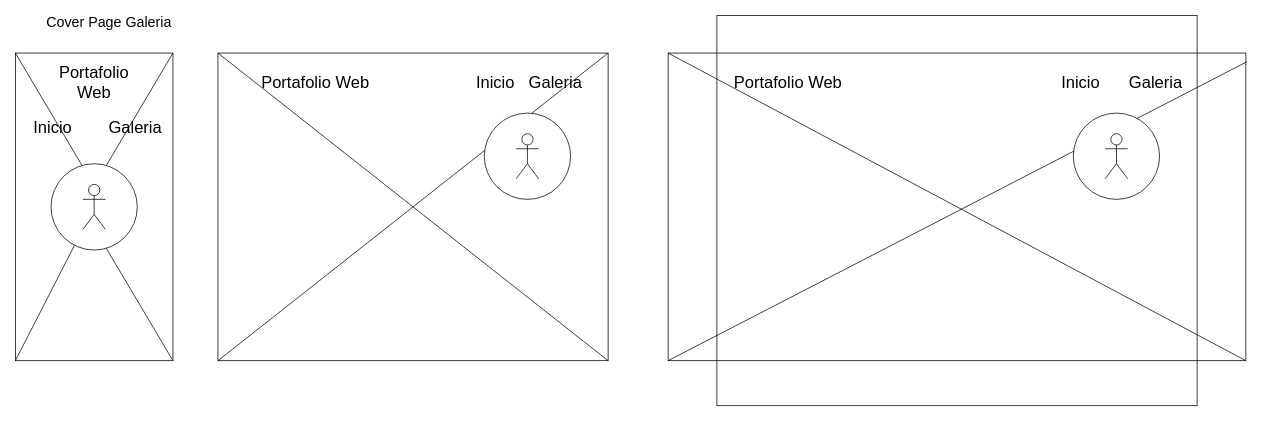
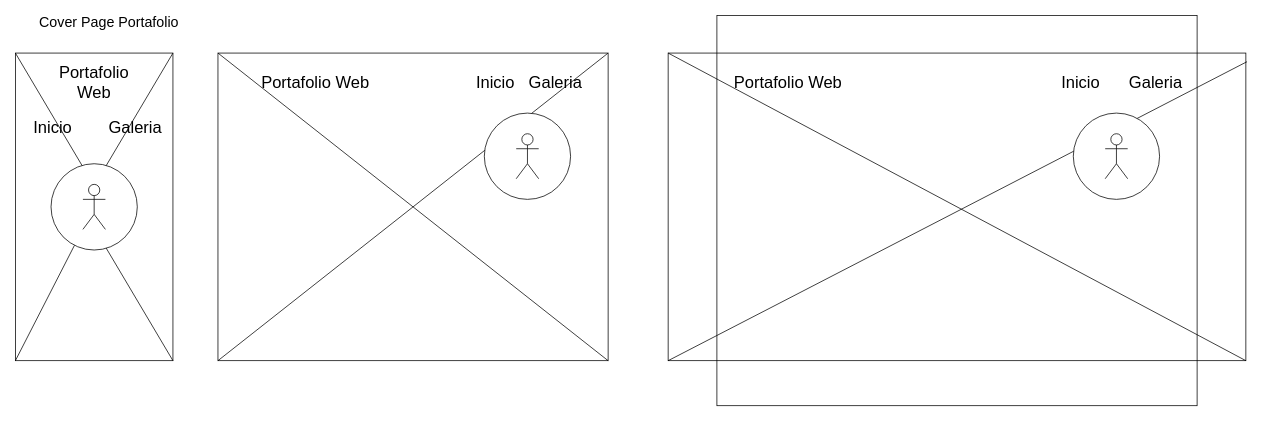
(109, 23) -> (109, 23)
